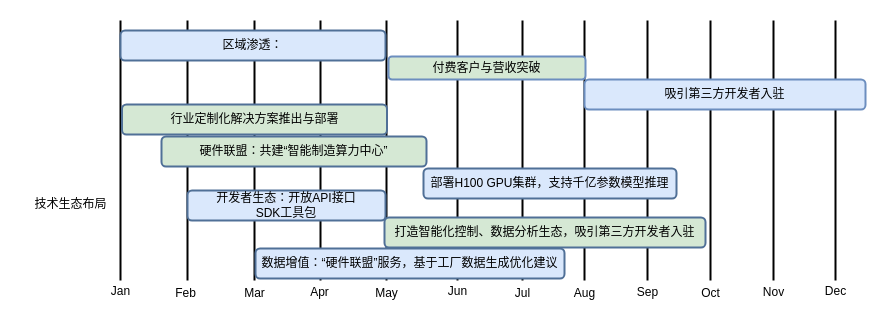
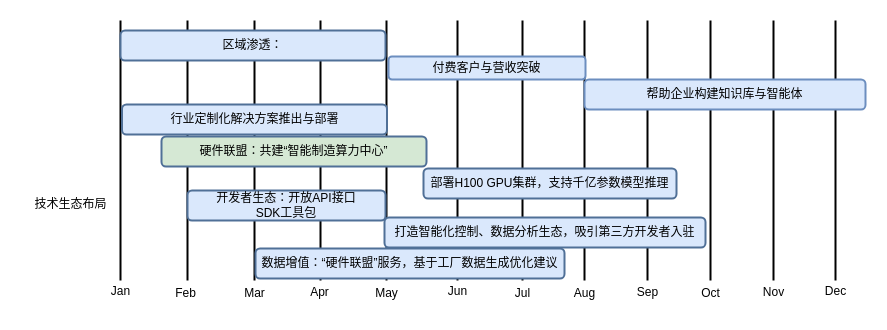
(487, 68) -> (487, 68)
(725, 95) -> (725, 95)
(255, 120) -> (255, 120)
(545, 233) -> (545, 233)
